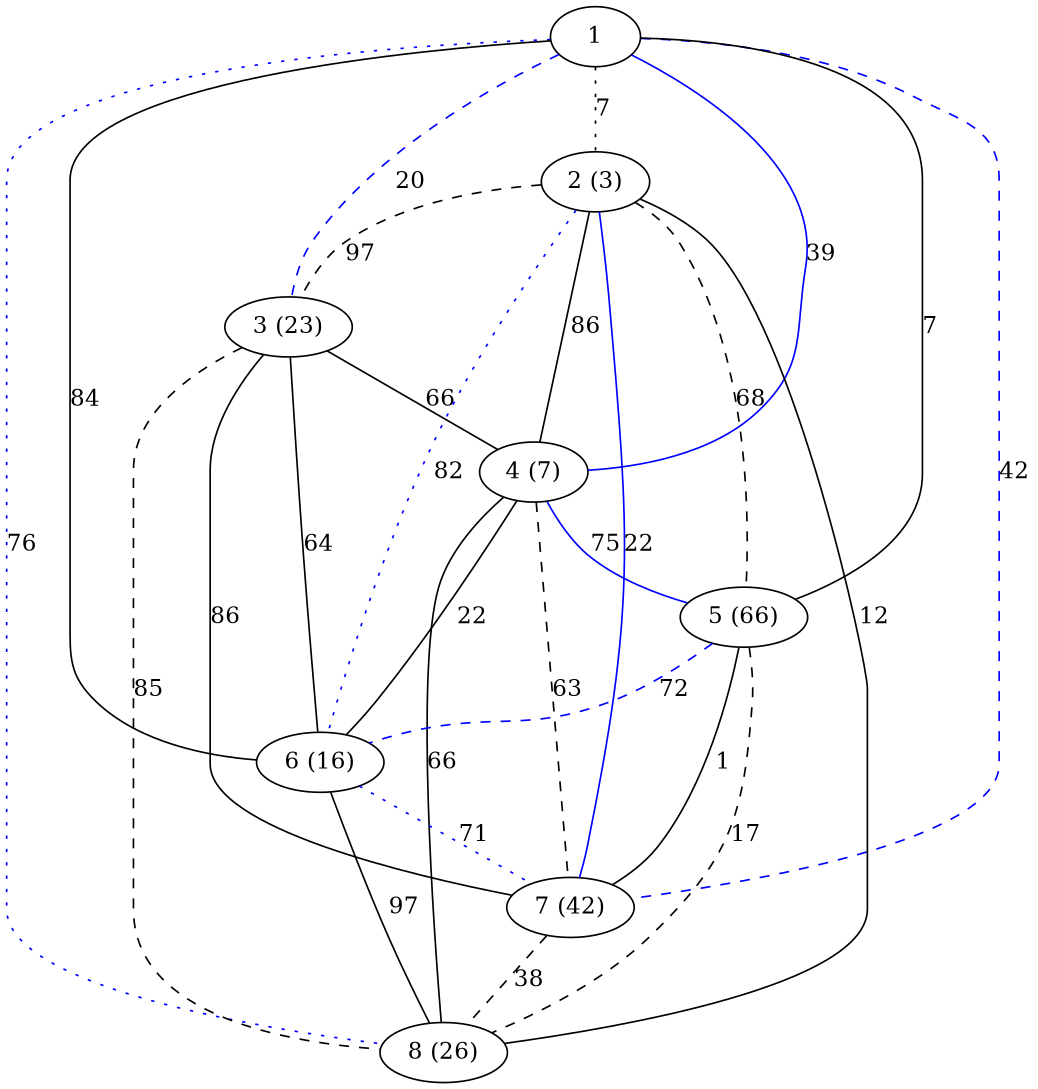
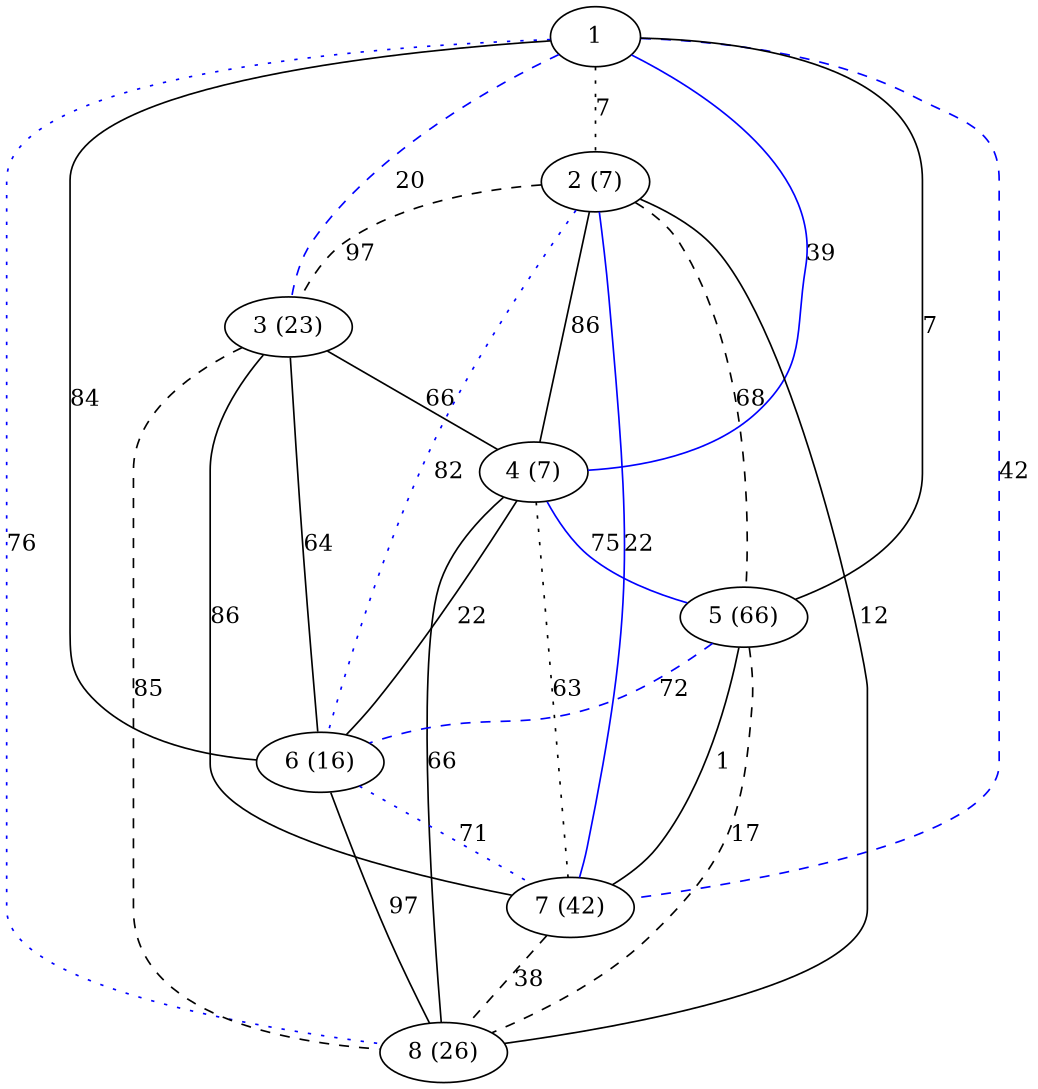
(595, 182) -> (595, 182)
(552, 690) -> (552, 690)
